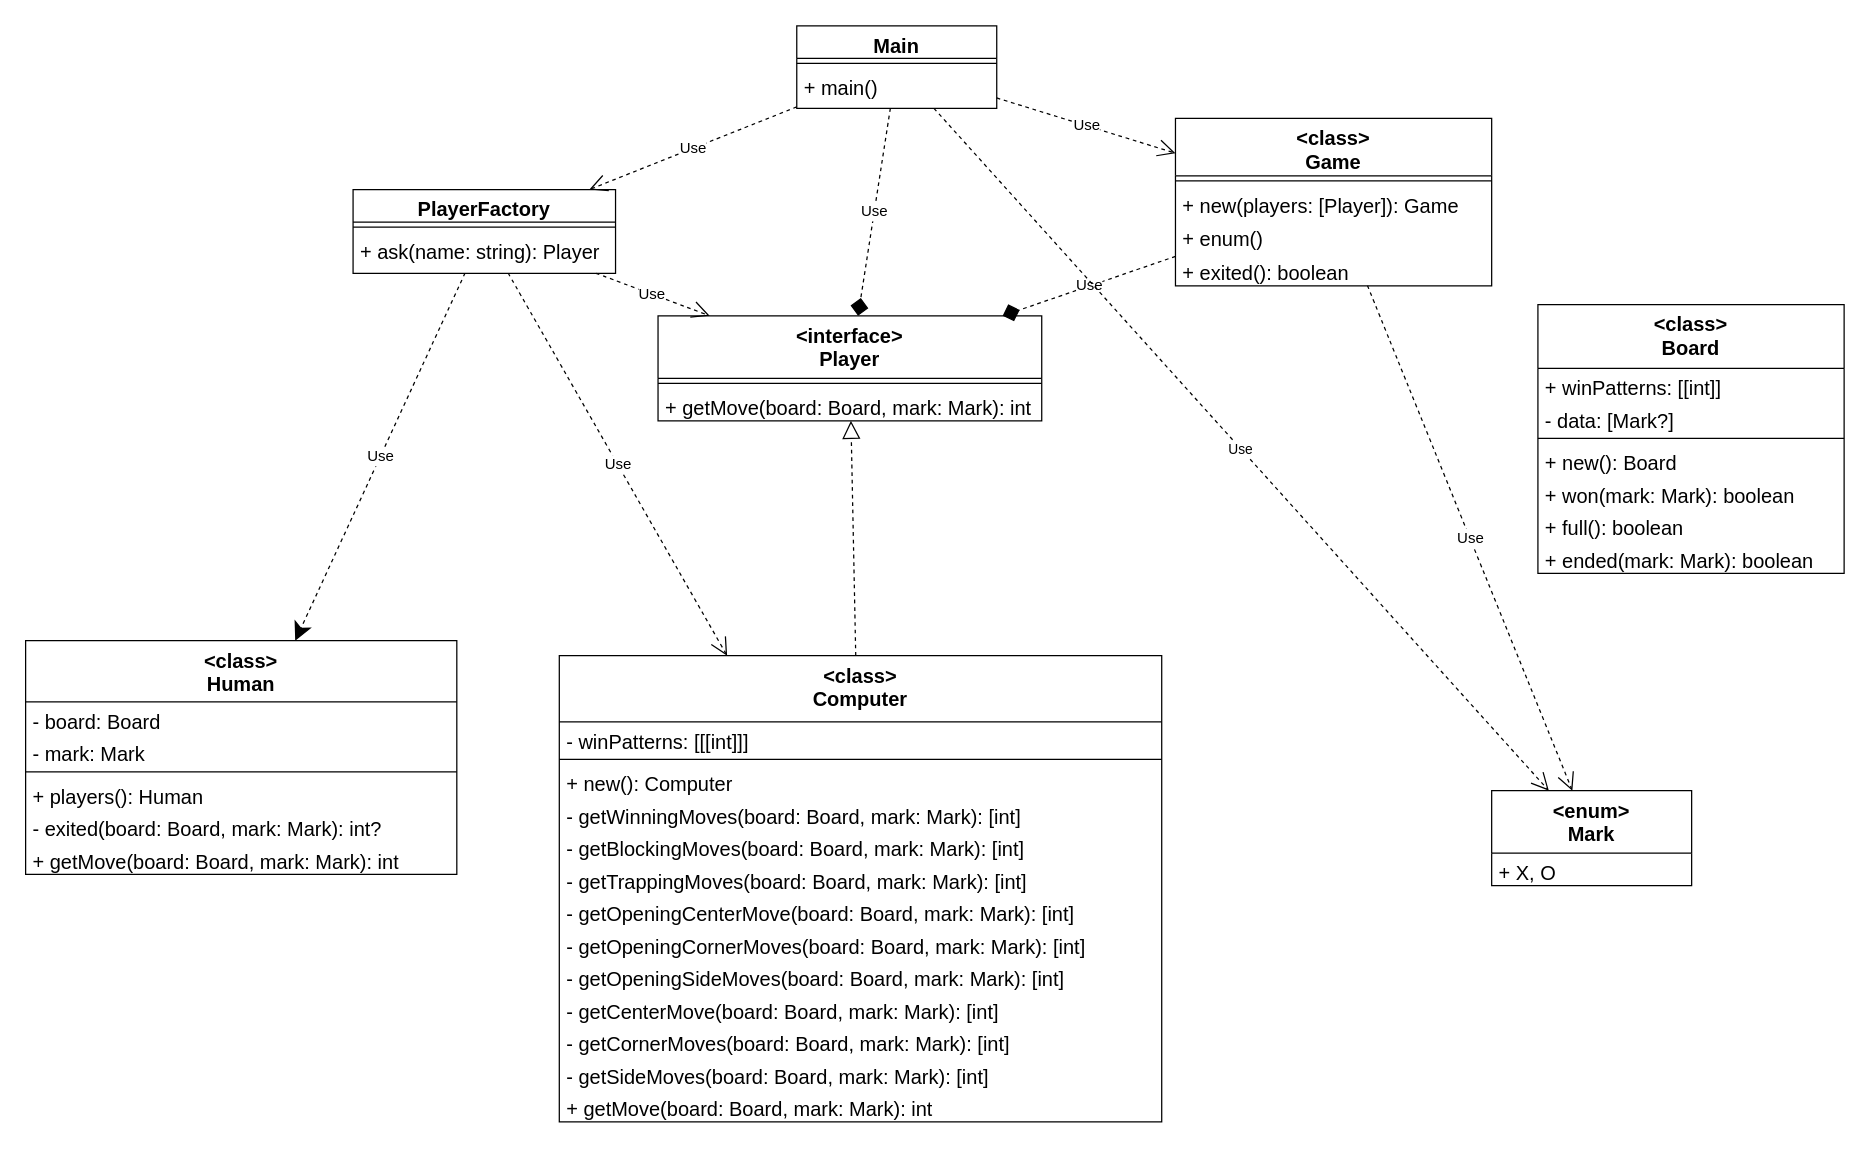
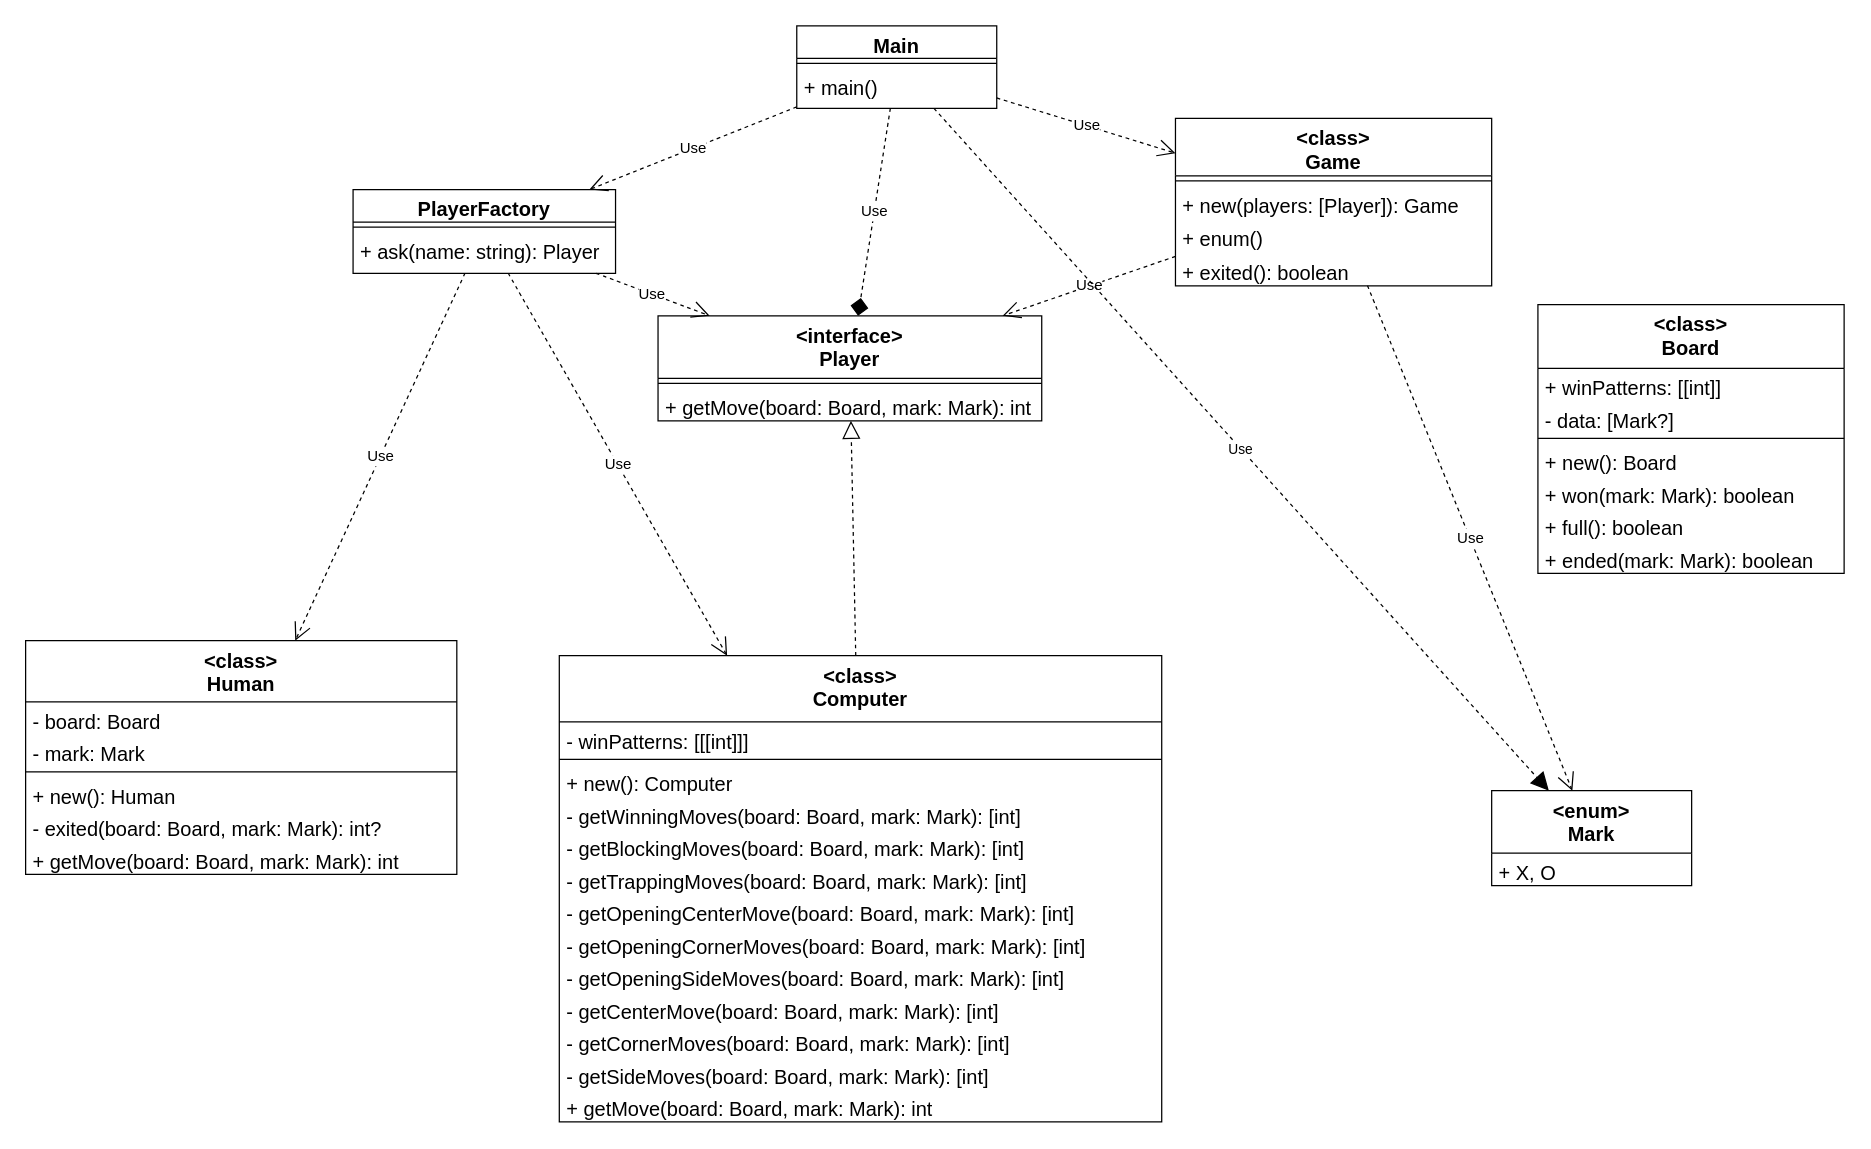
(1020, 310) -> (1013, 312)
(302, 626) -> (299, 632)
(1541, 782) -> (1536, 776)
(124, 798) -> (104, 798)
